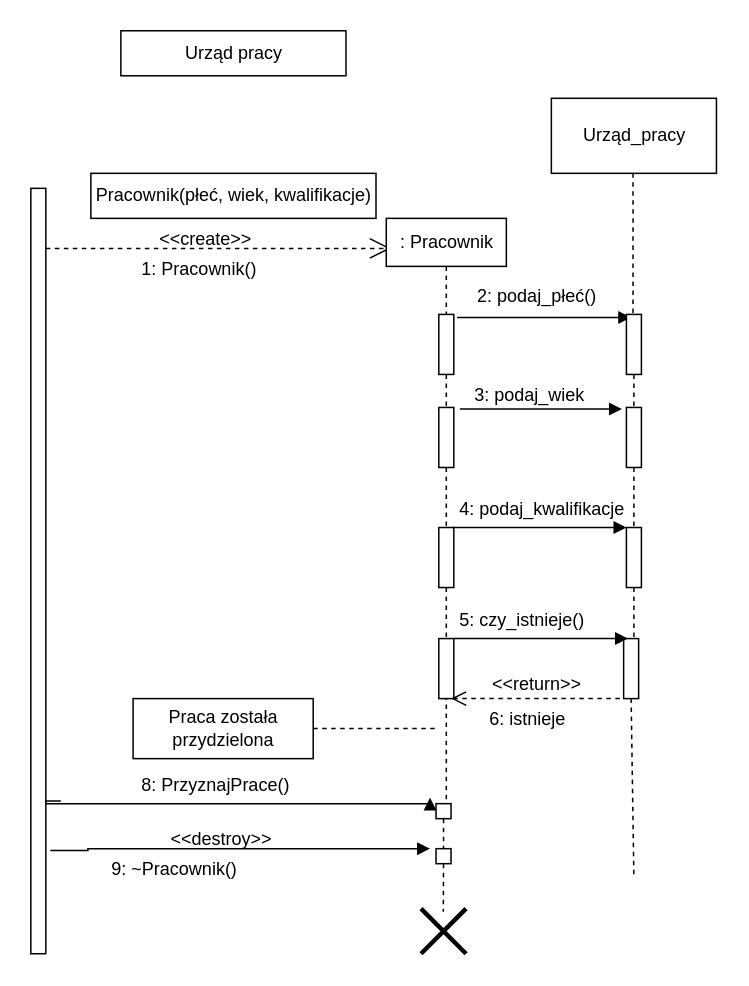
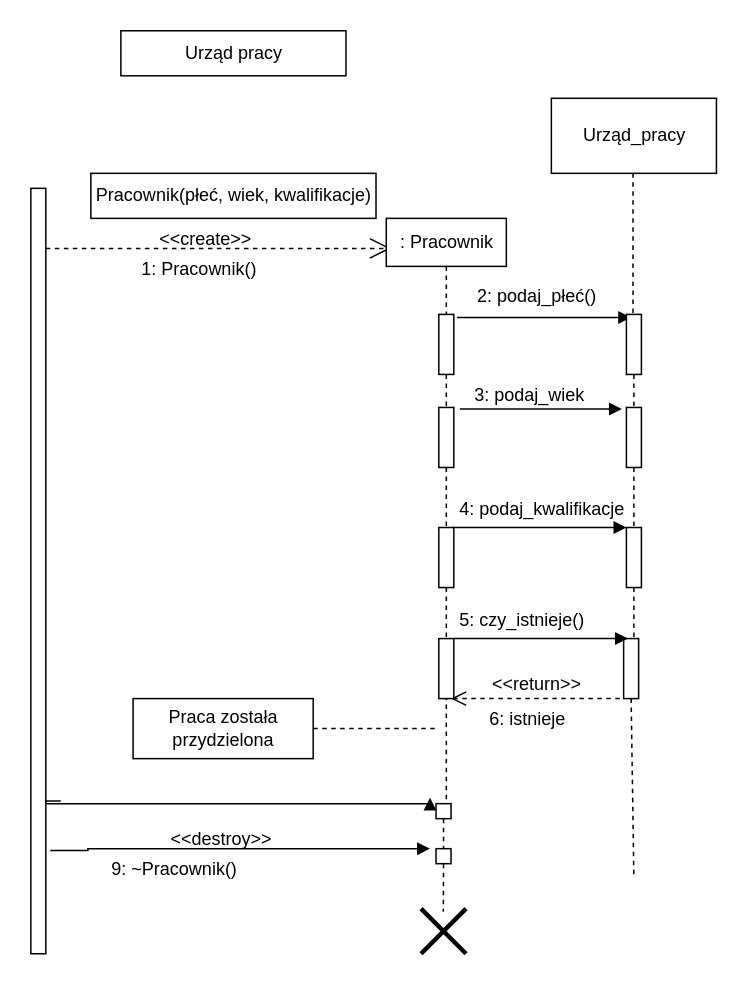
(246, 784) -> none
